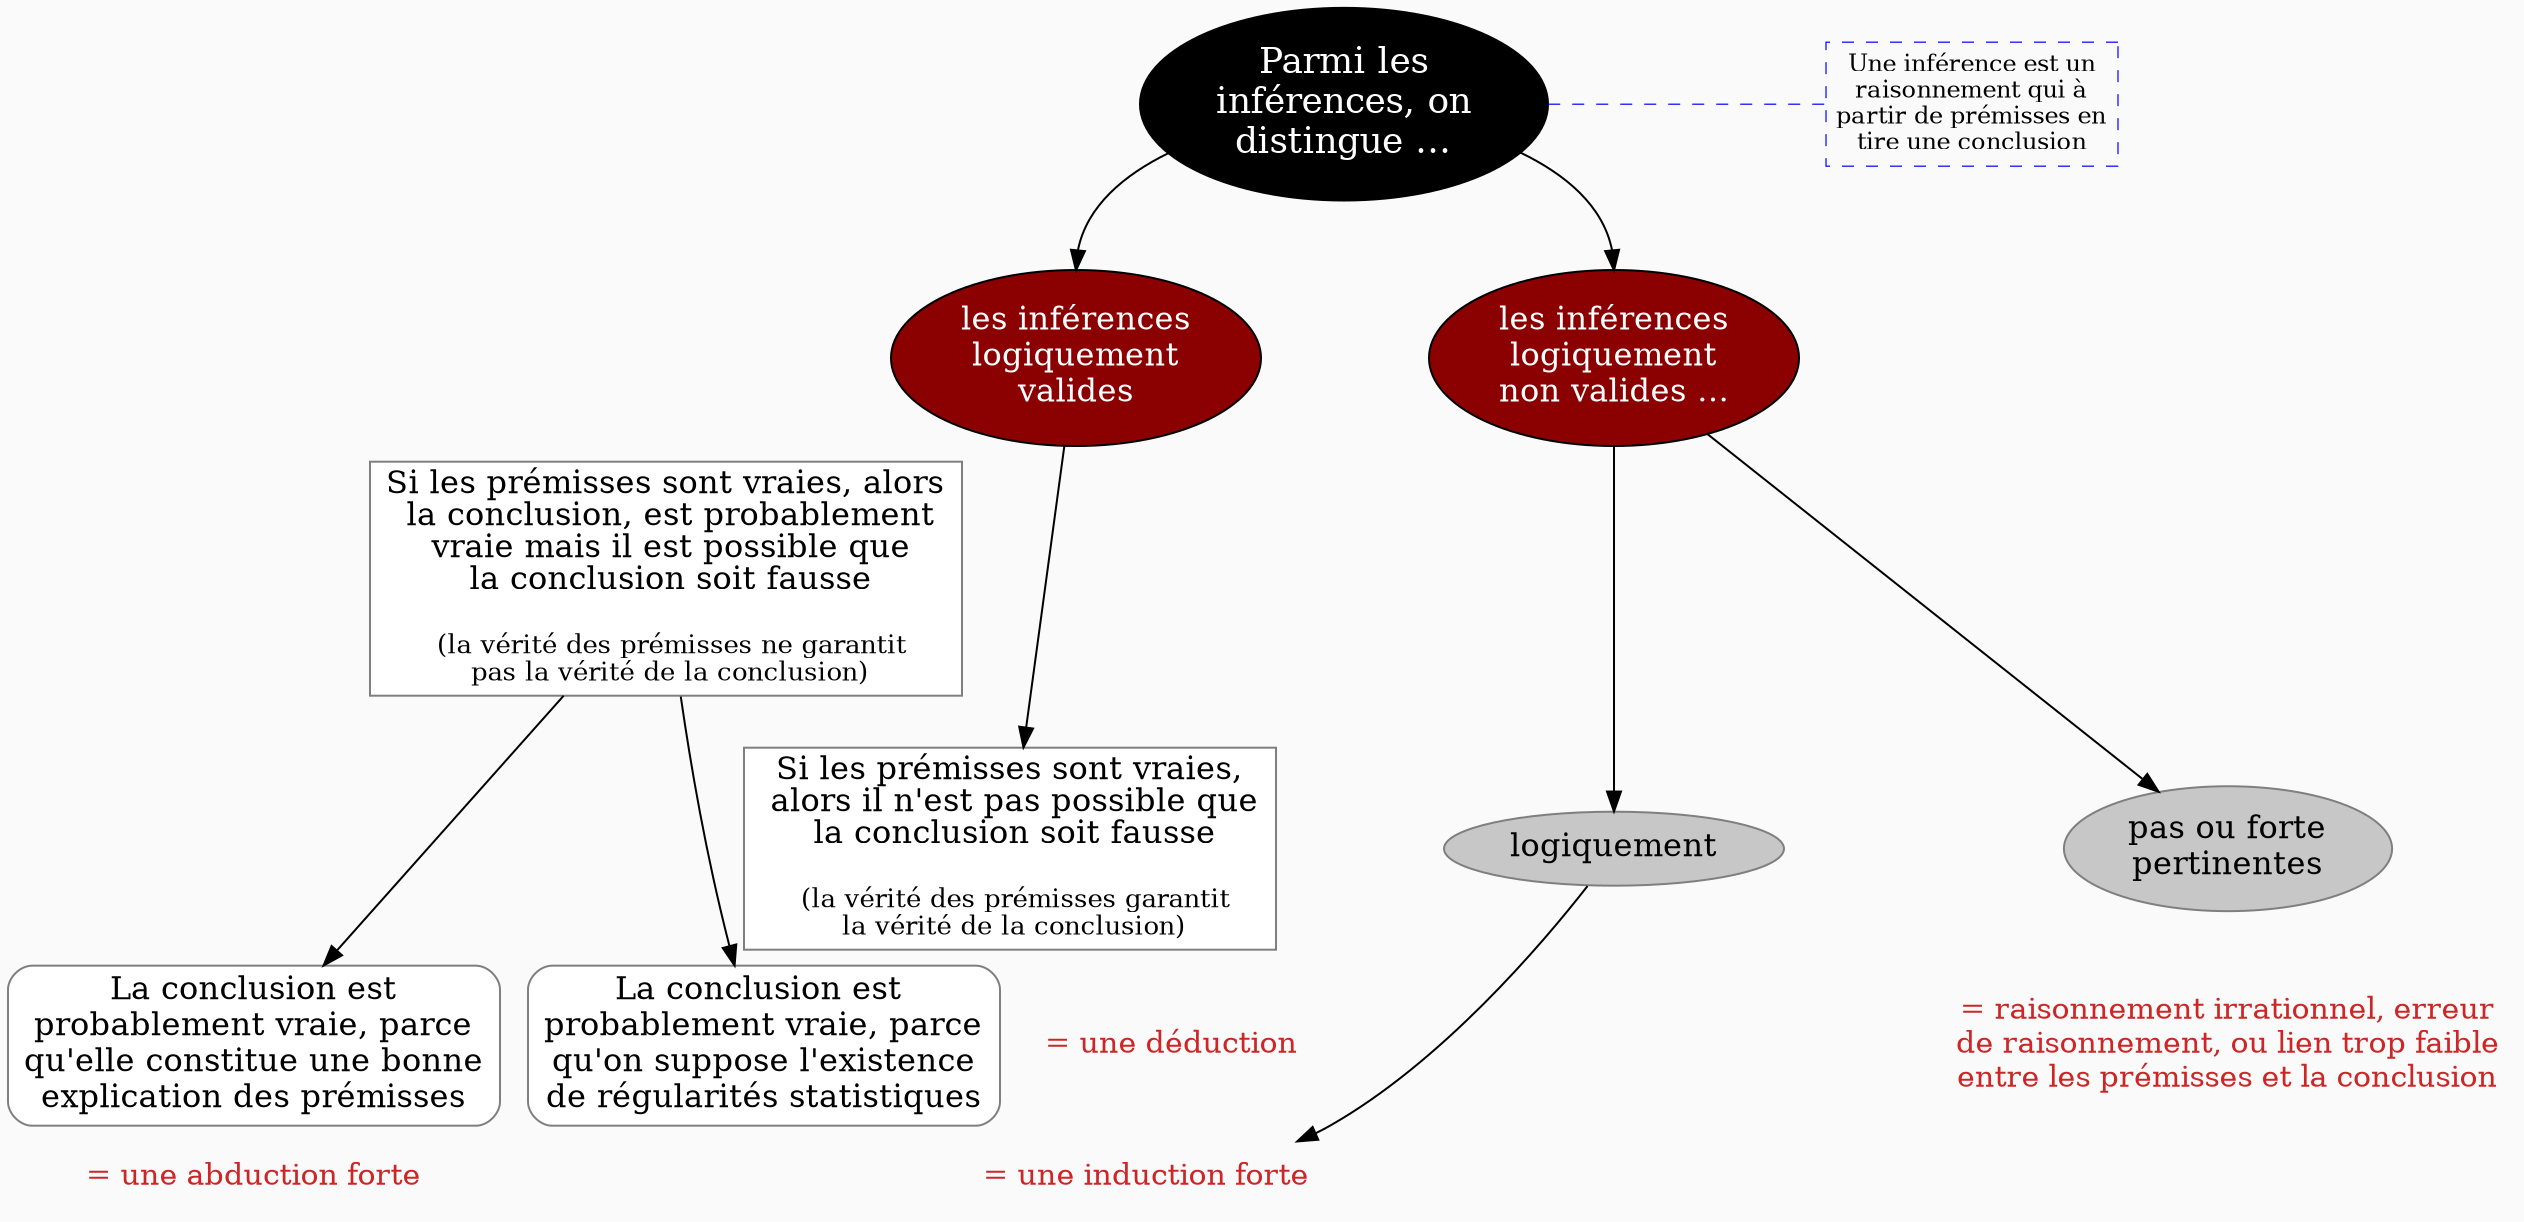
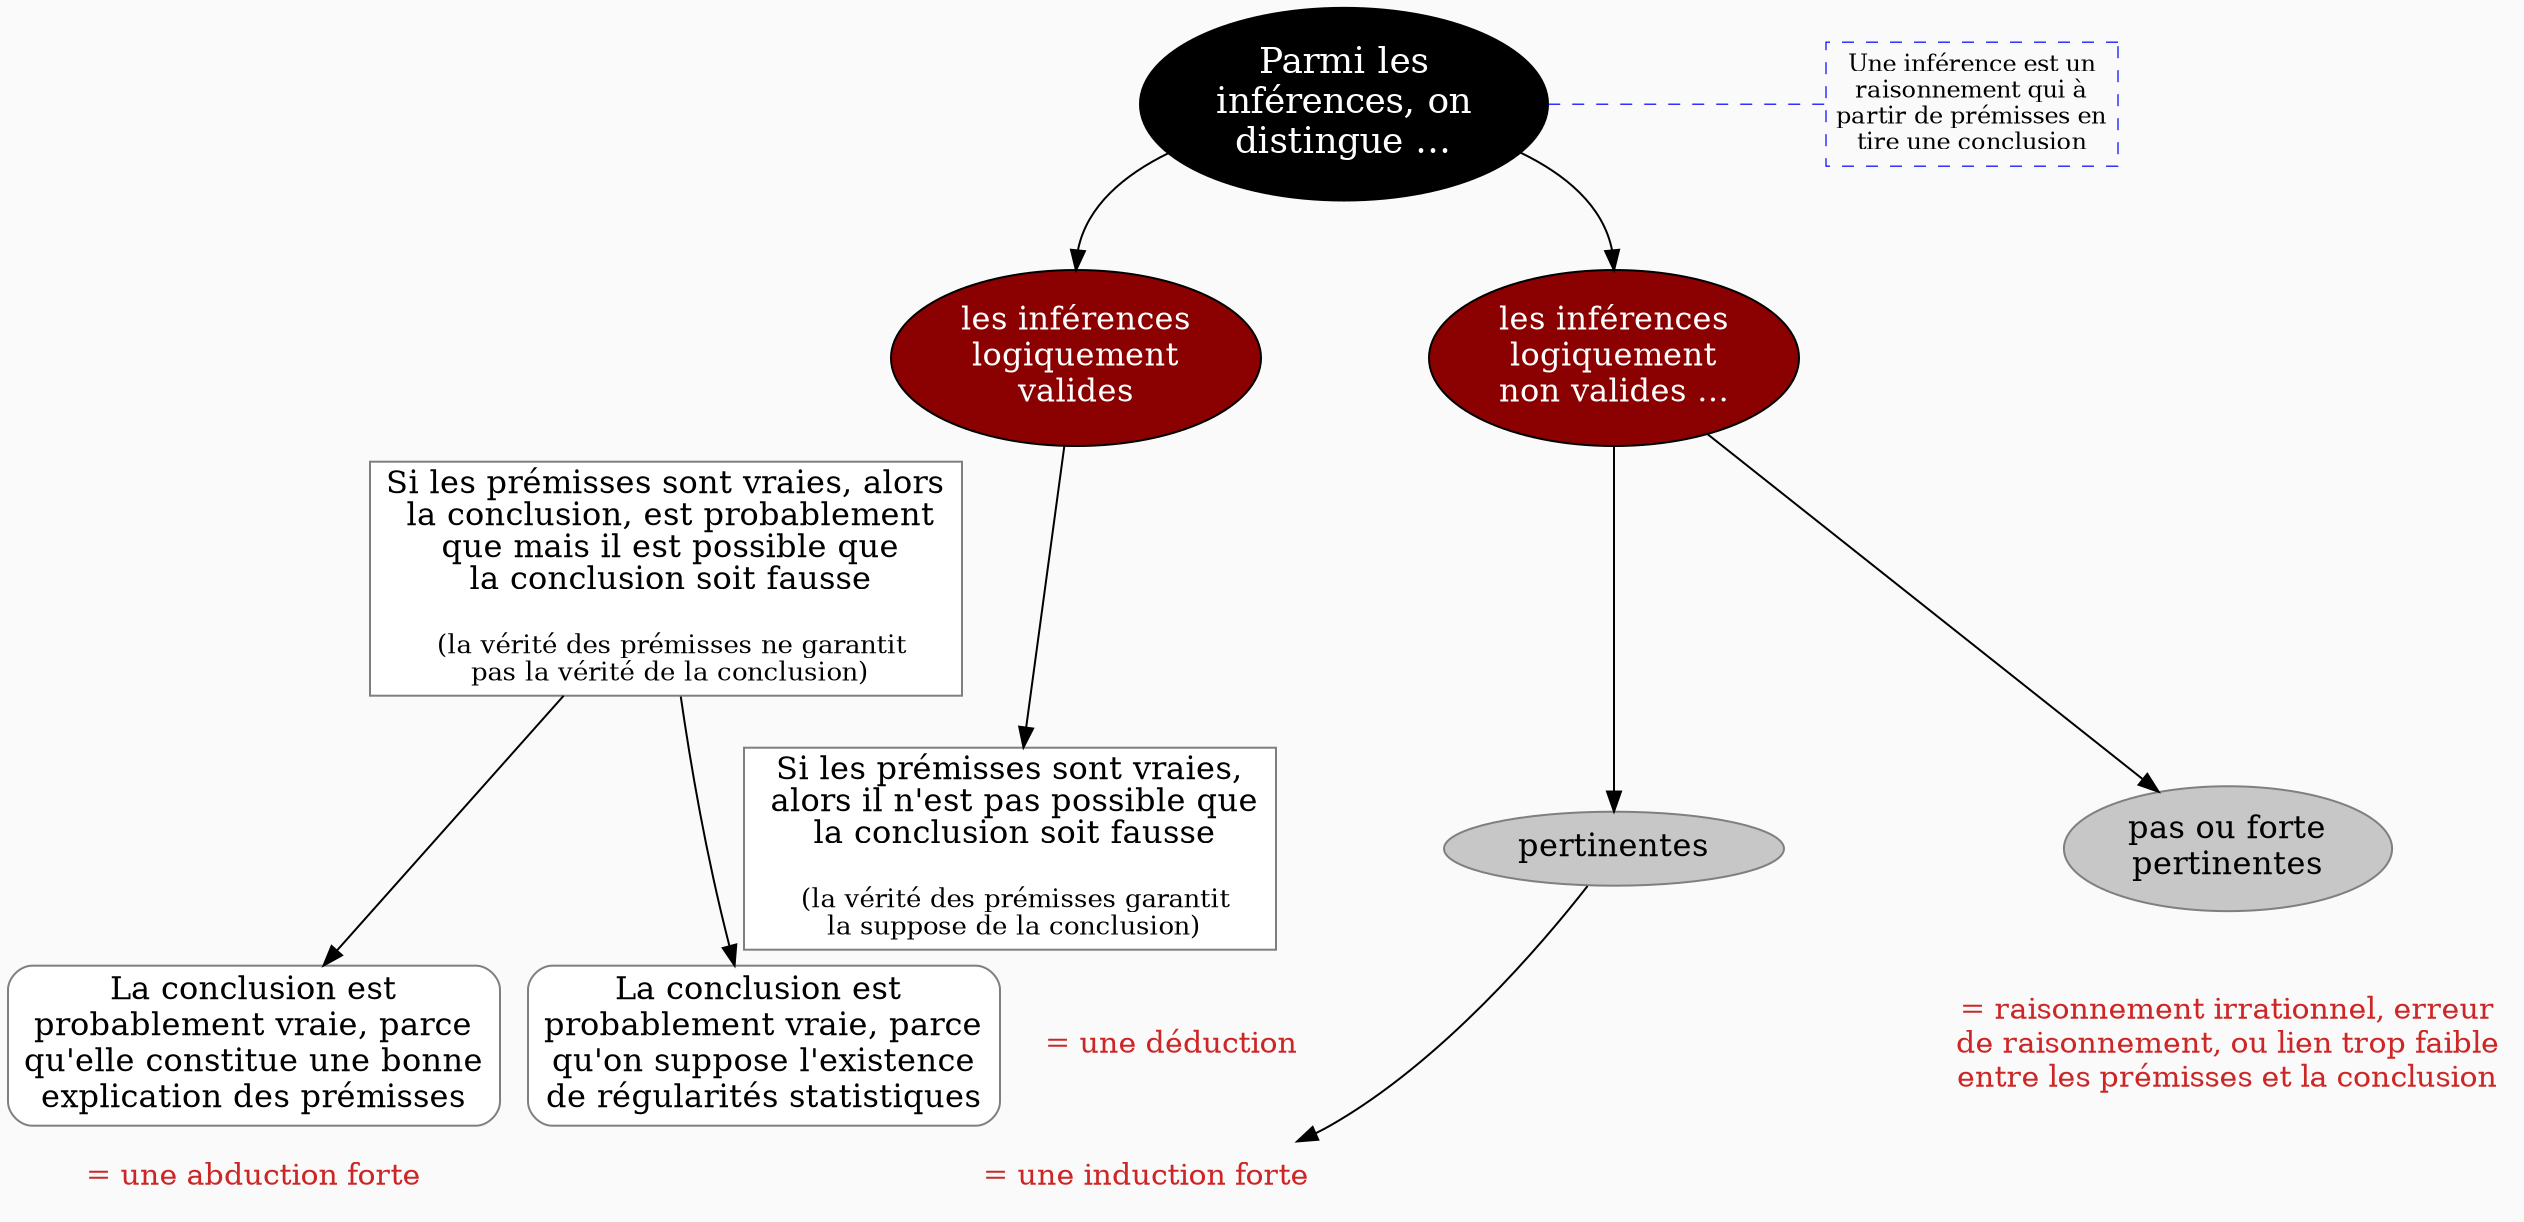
(666, 548) -> (666, 548)
(1614, 849) -> (1614, 849)
(1010, 927) -> (1010, 927)
